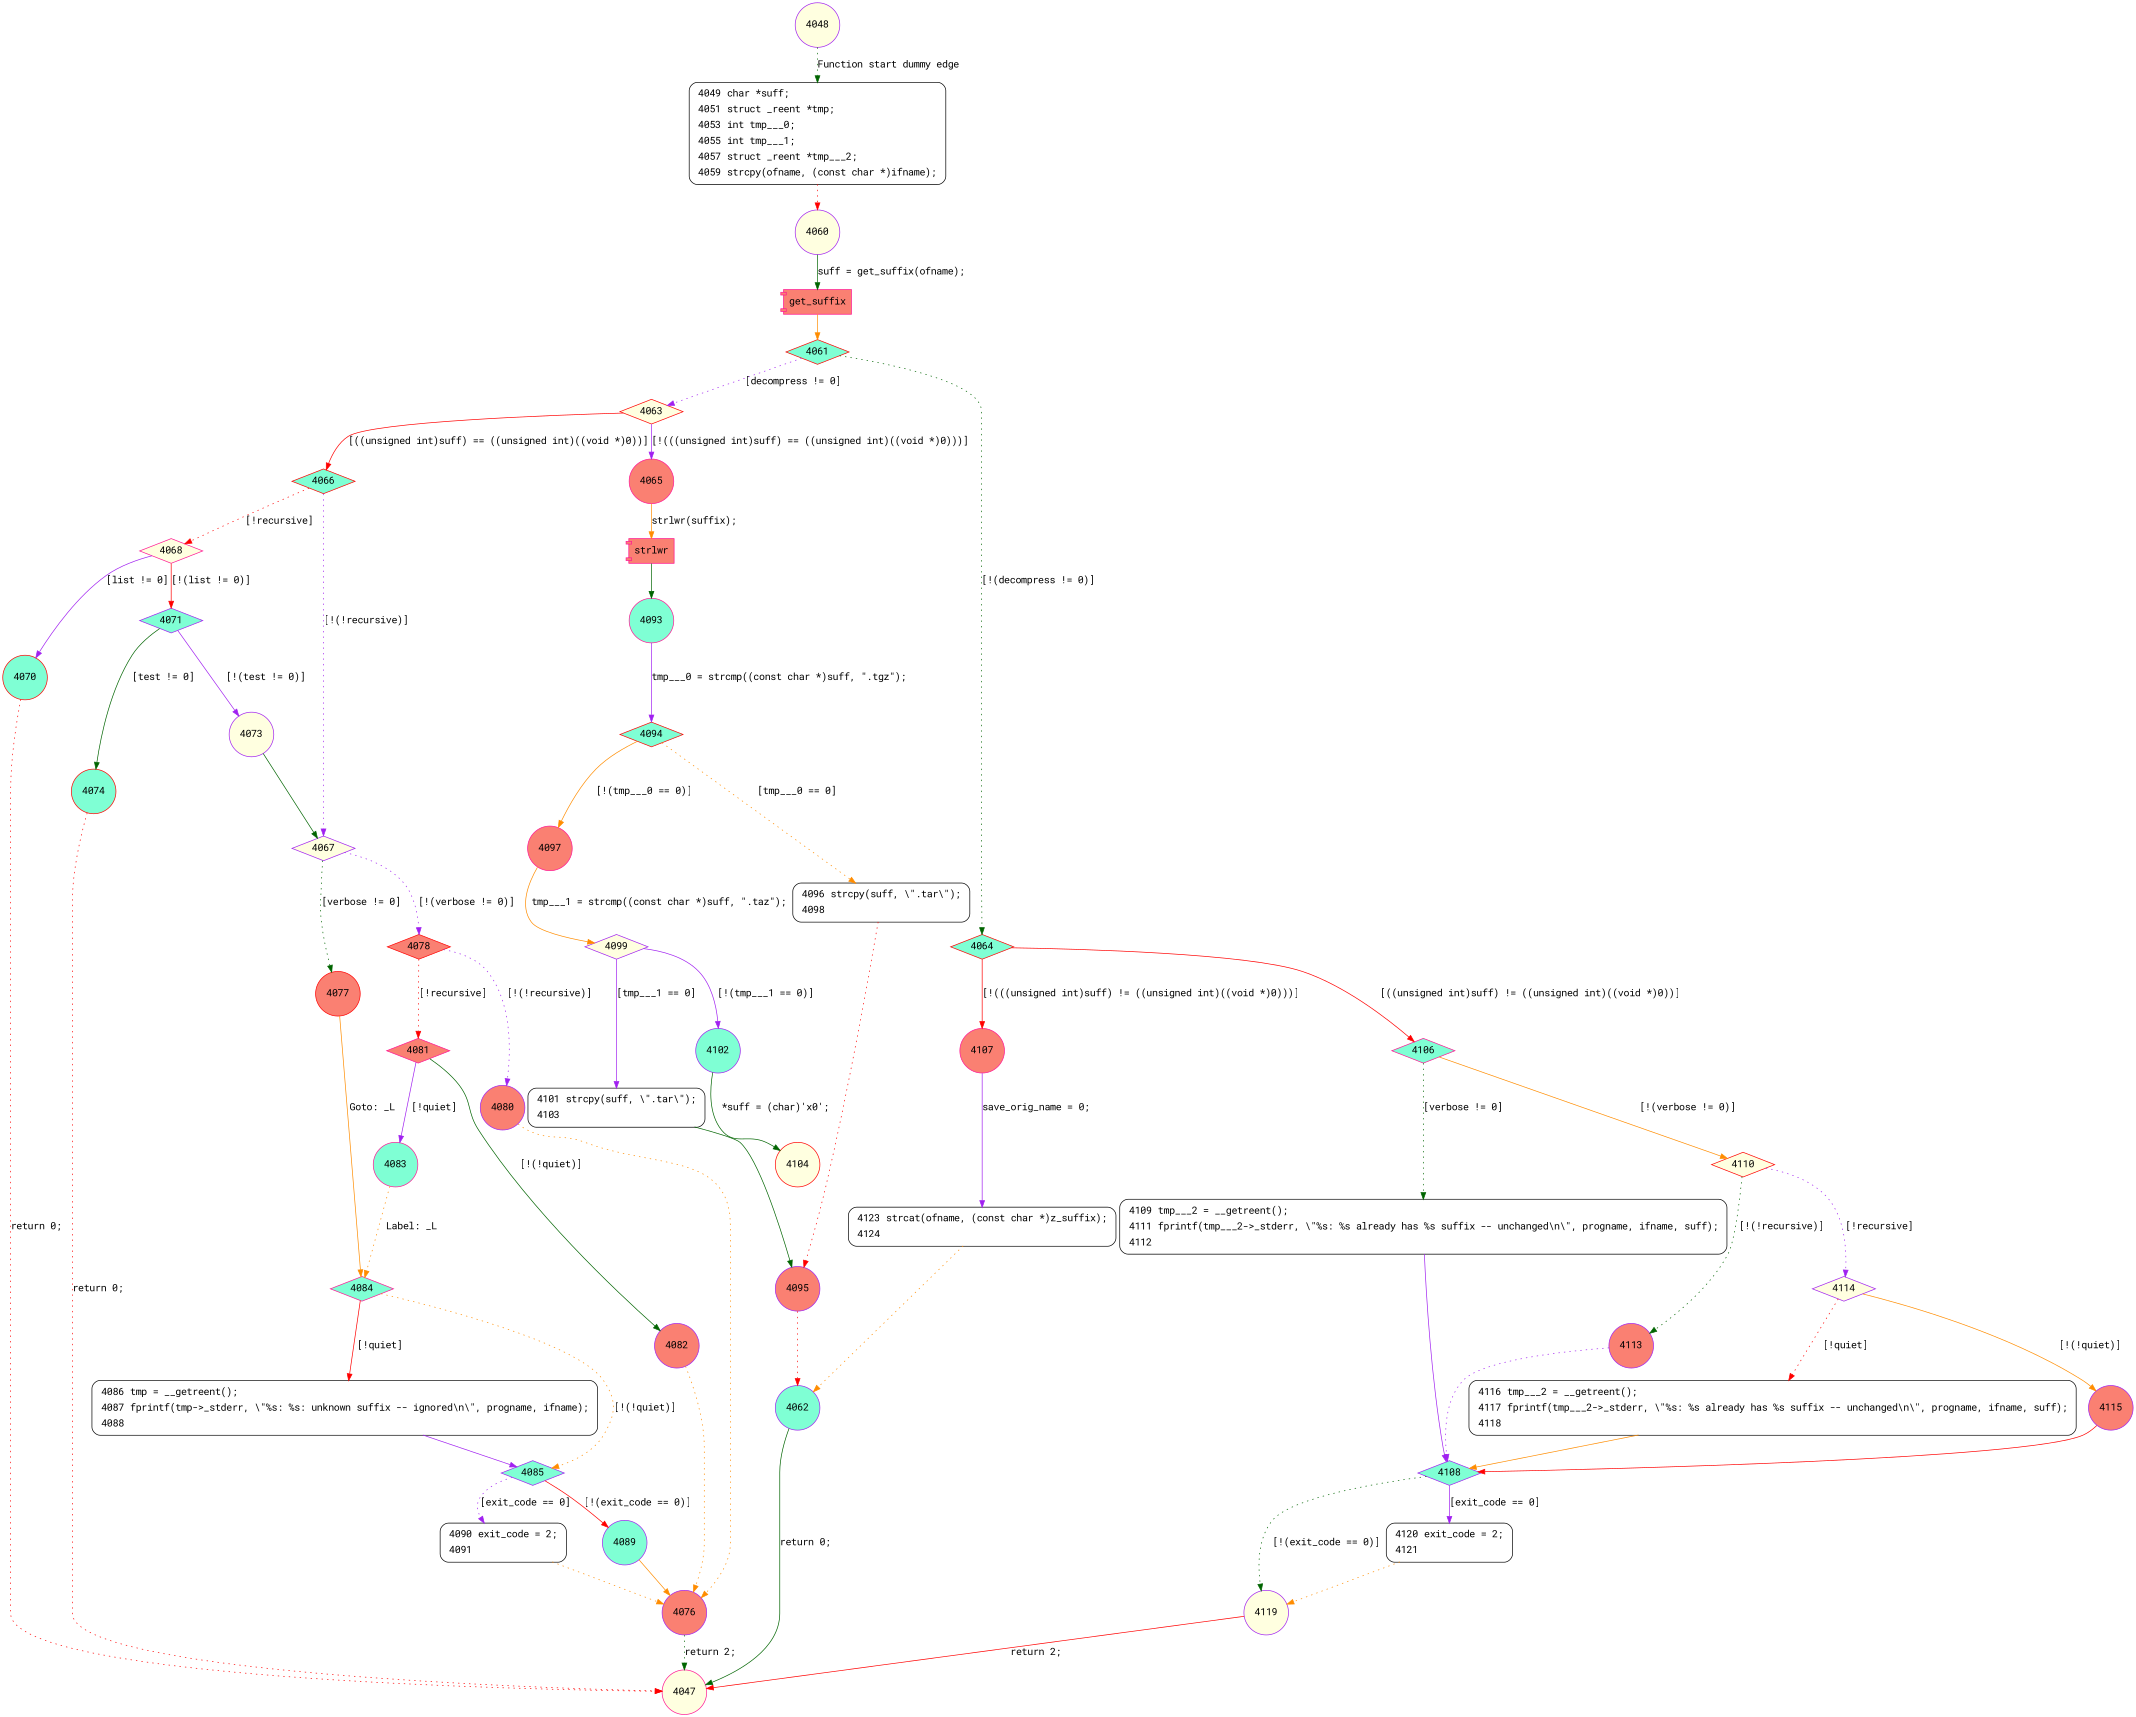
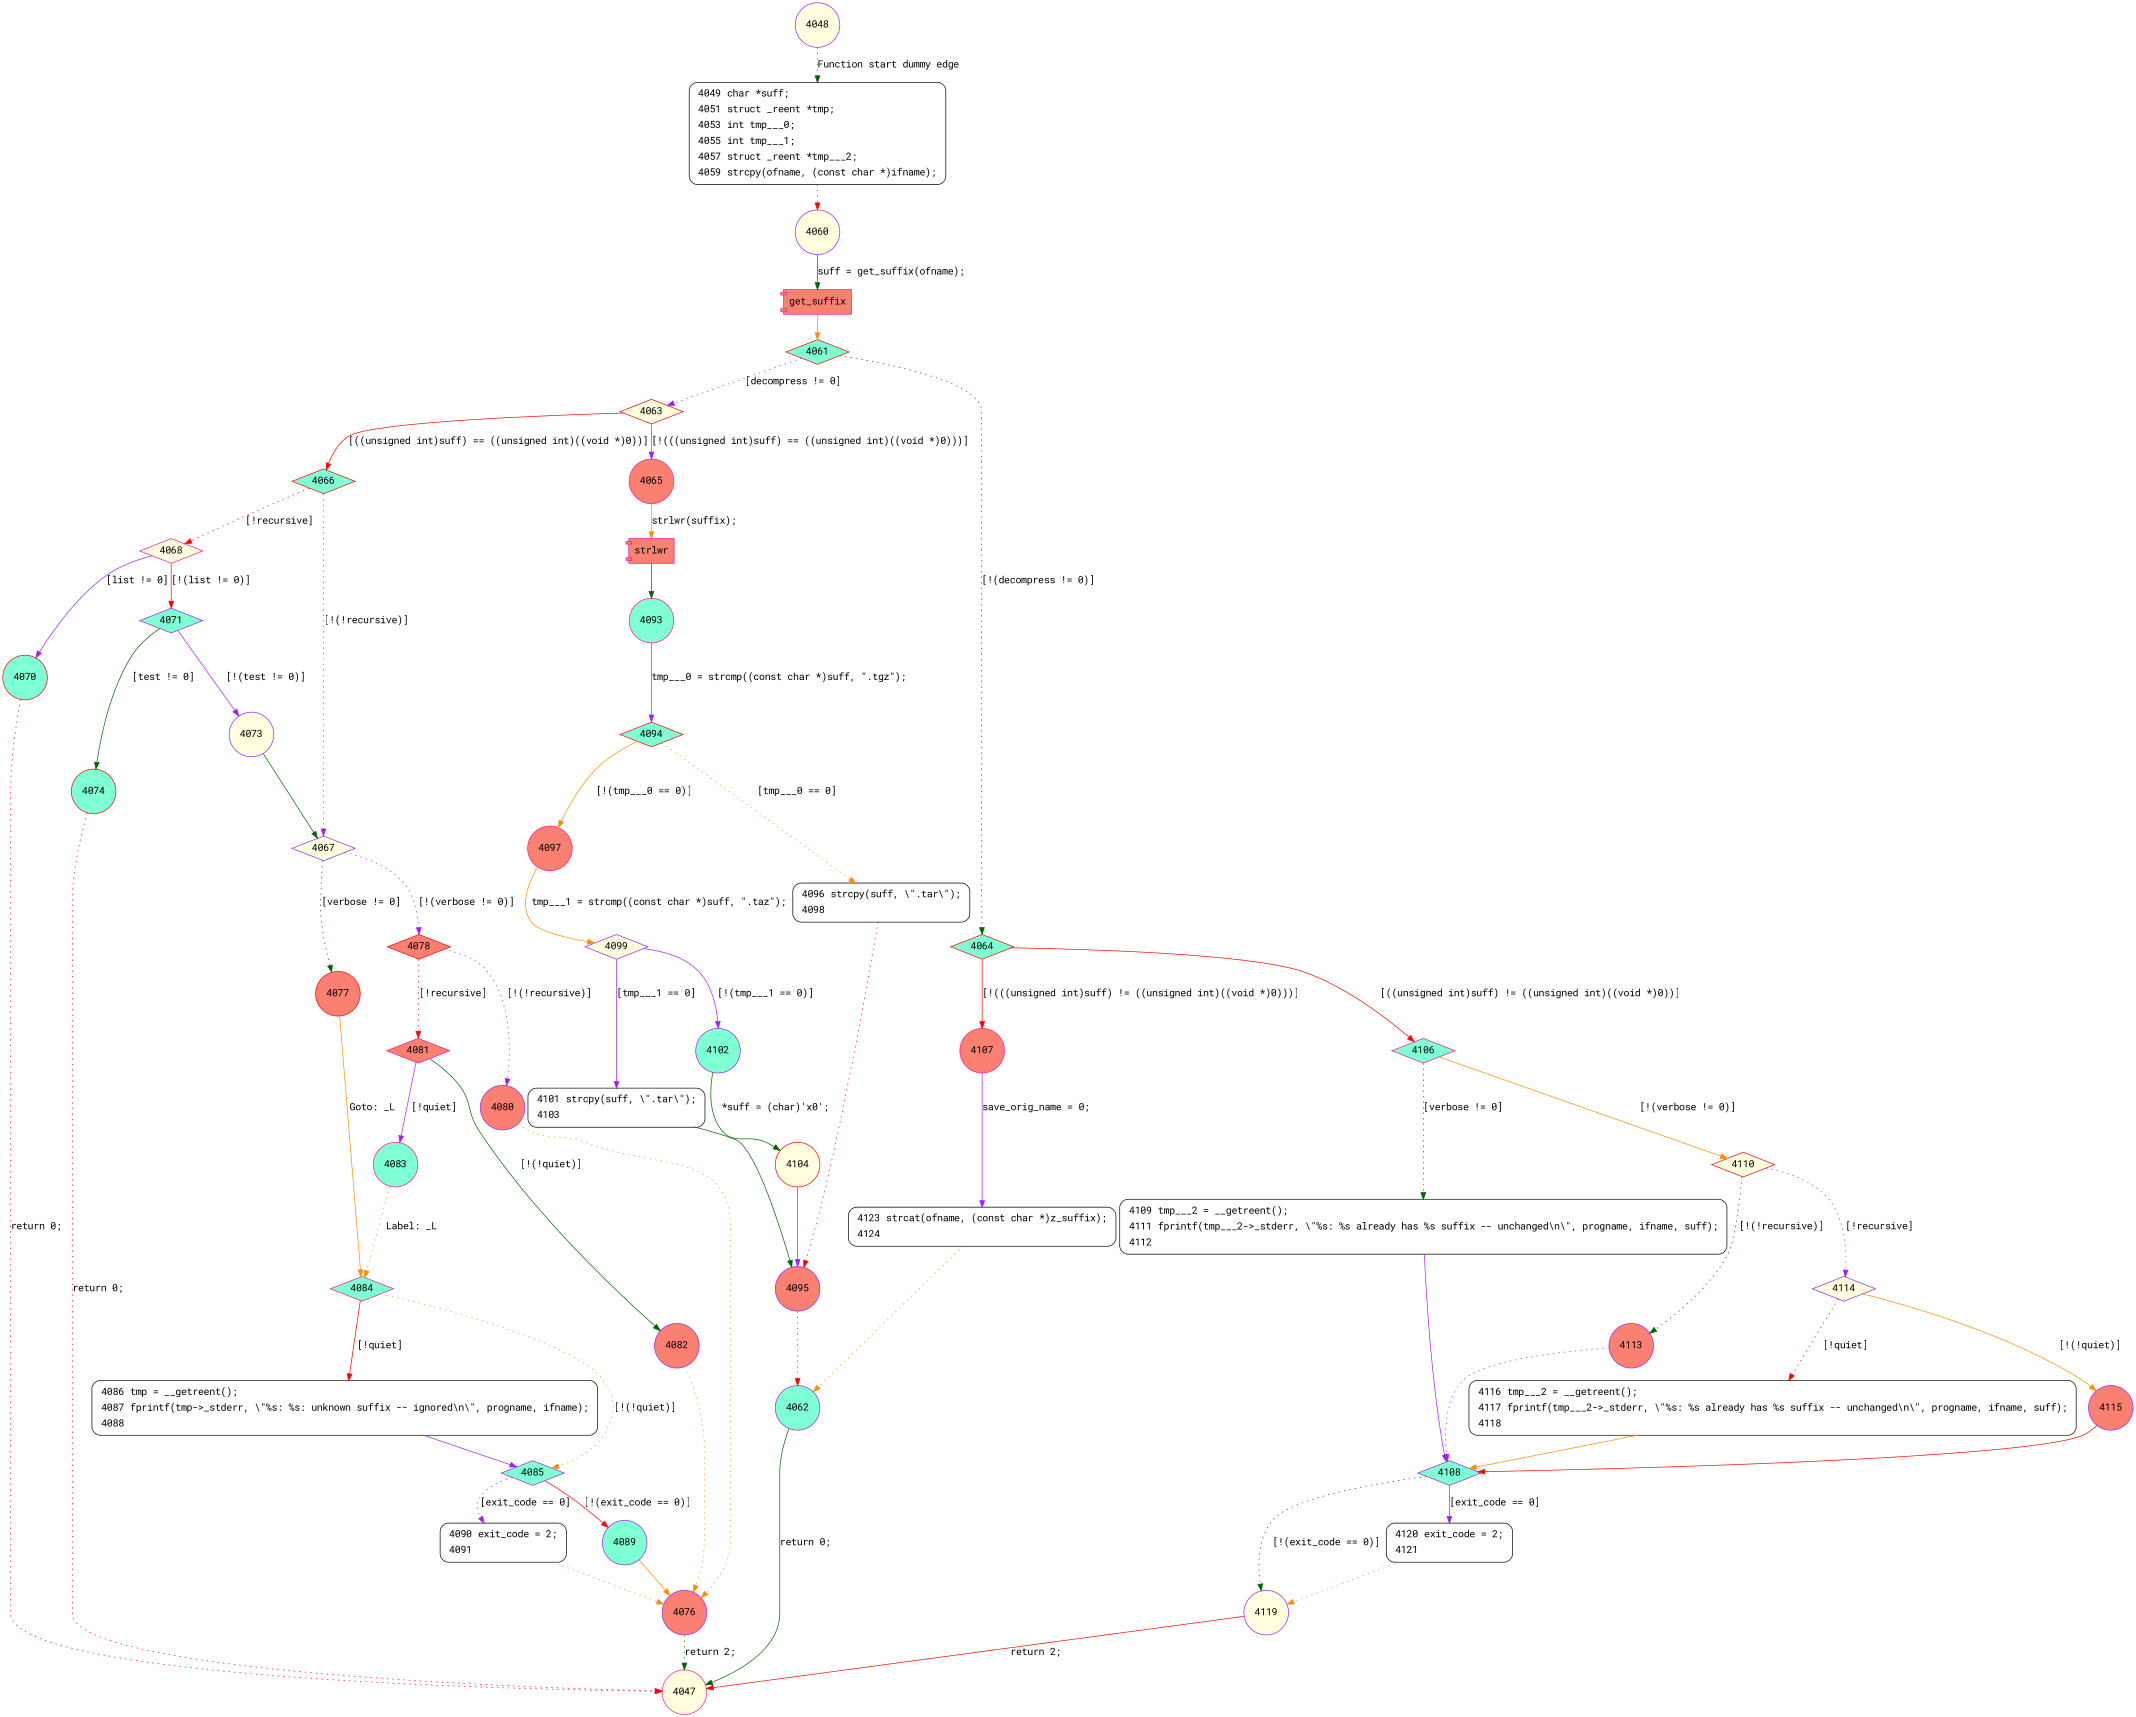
none -> (798, 1223)
